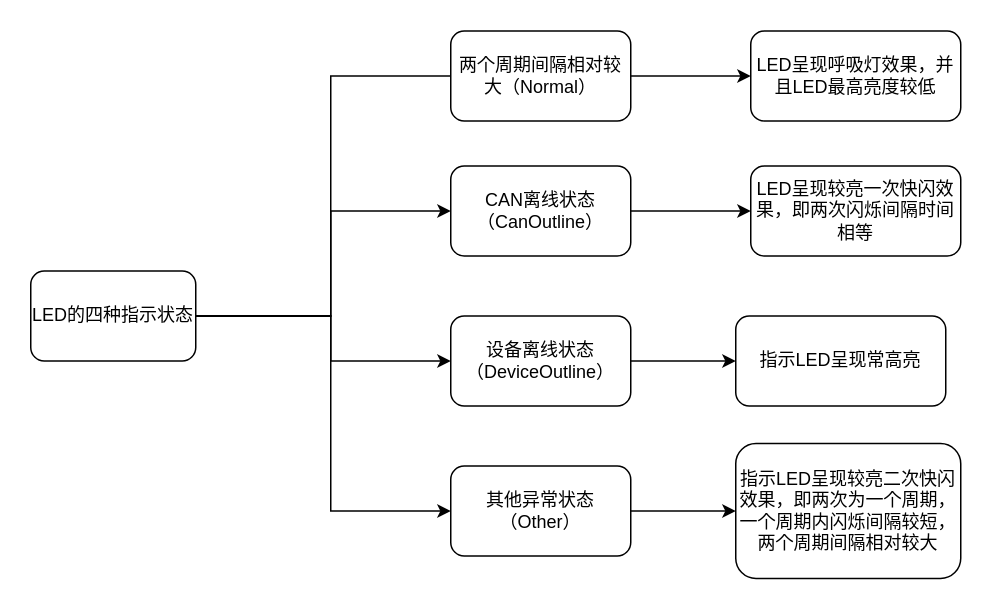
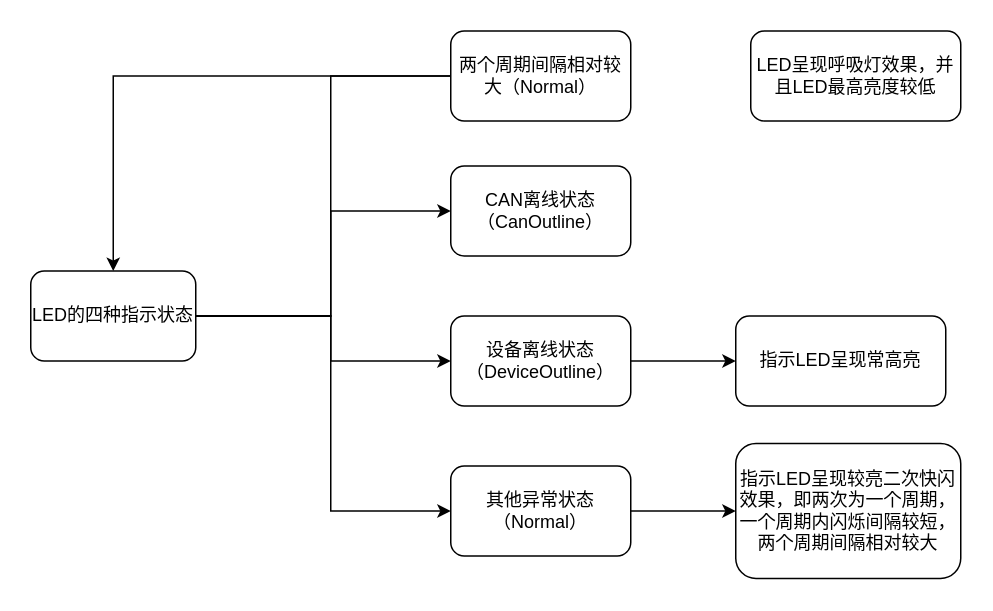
(686, 76) -> (127, 76)
(686, 211) -> none
(856, 211) -> none
(541, 511) -> (541, 511)
